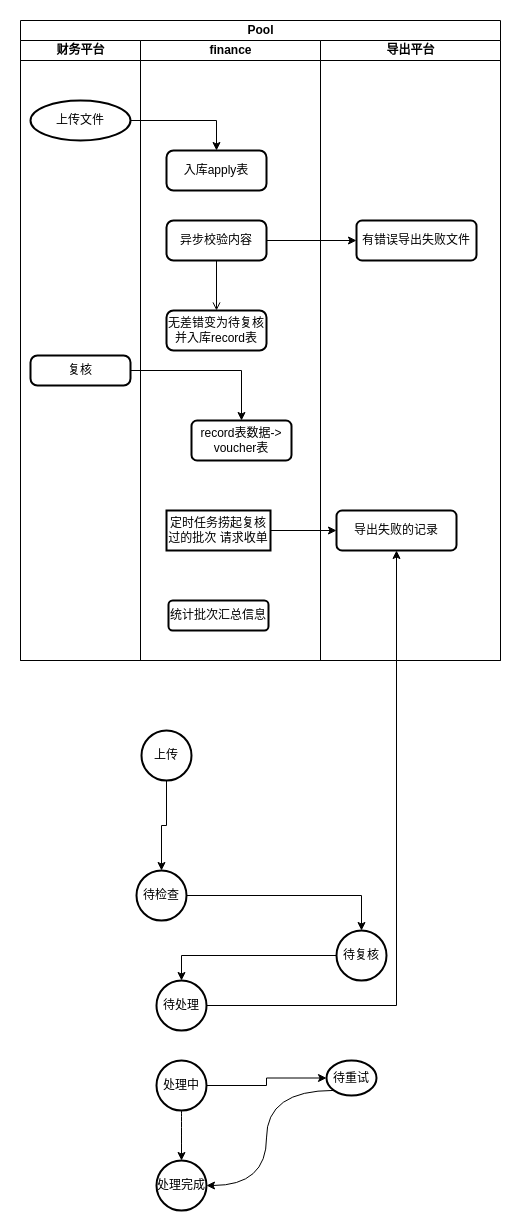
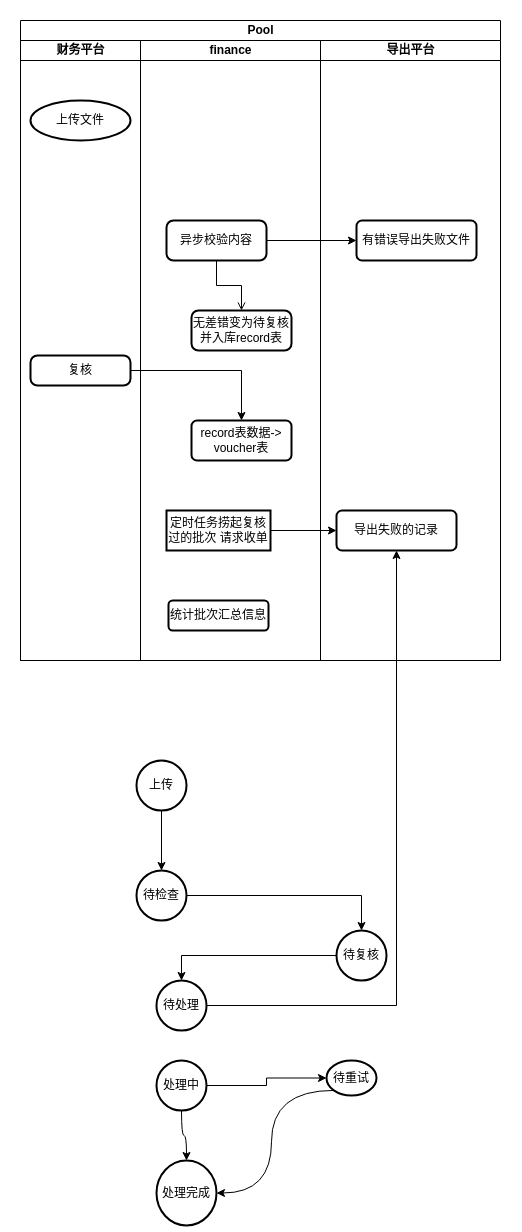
(185, 121) -> none
(217, 171) -> none
(217, 331) -> (242, 331)
(167, 756) -> (162, 786)
(182, 1186) -> (187, 1193)
